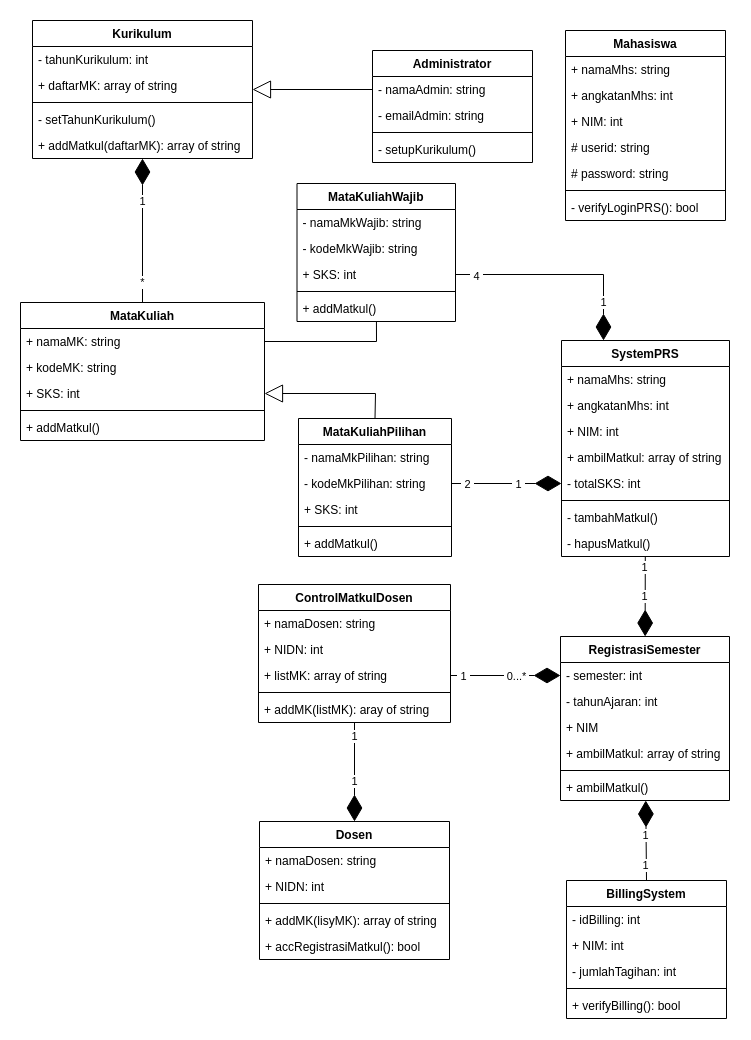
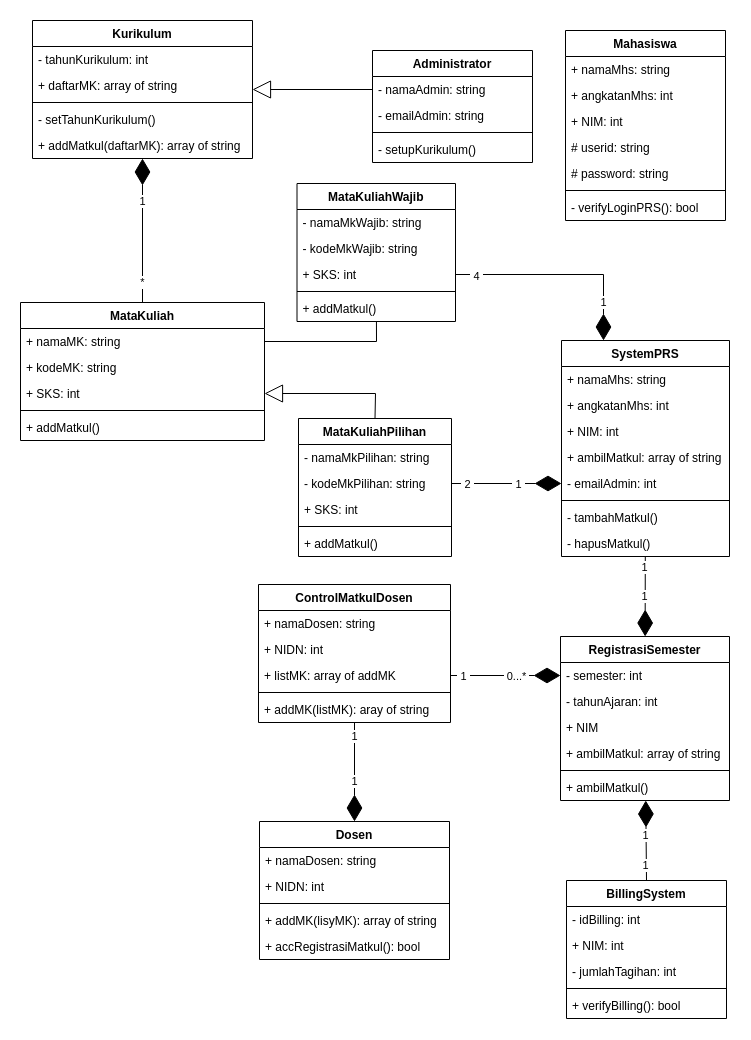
(610, 484) -> (613, 484)
(336, 676) -> (334, 676)
